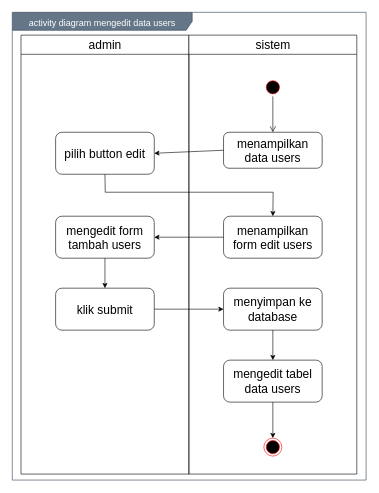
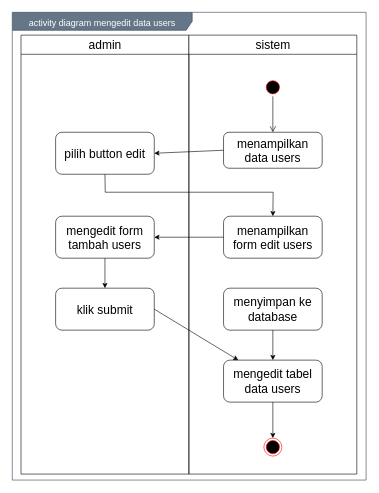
(156, 309) -> (195, 334)
